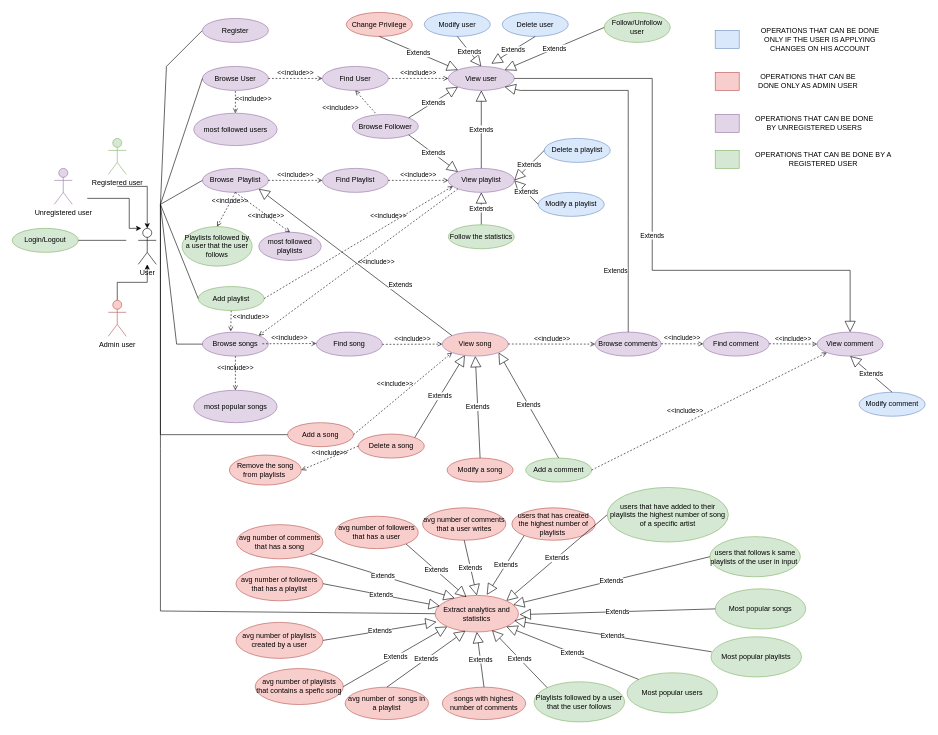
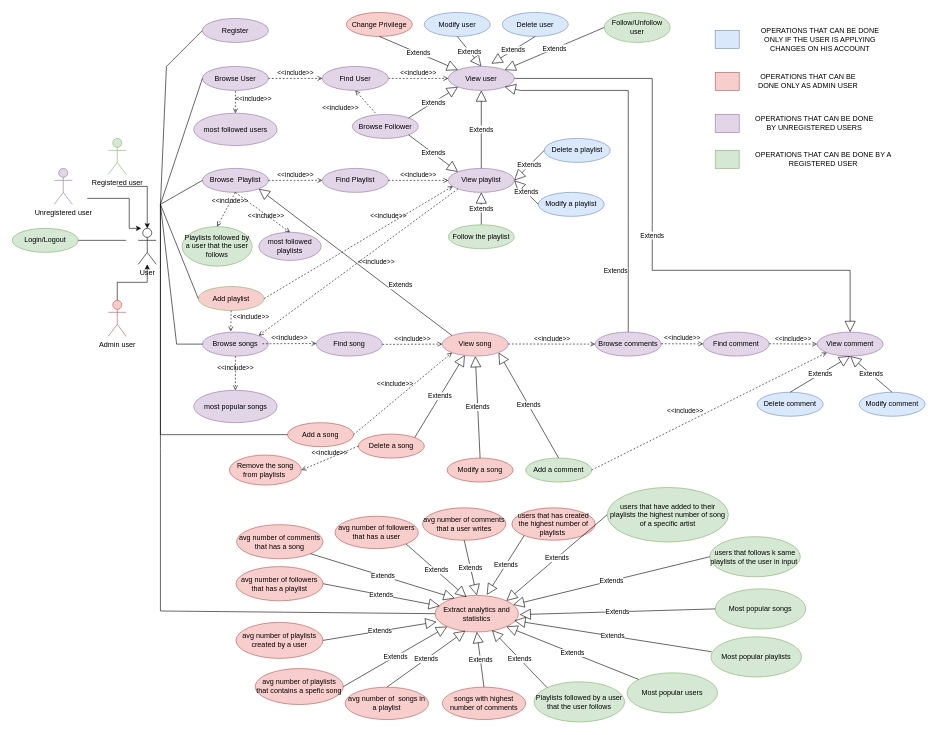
(482, 237) -> (482, 237)
(231, 299) -> (231, 299)
none -> (815, 377)
none -> (791, 404)
